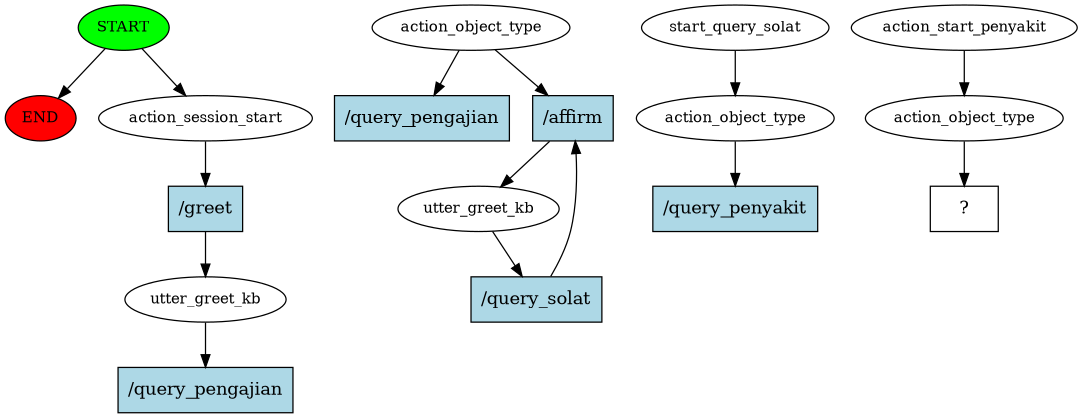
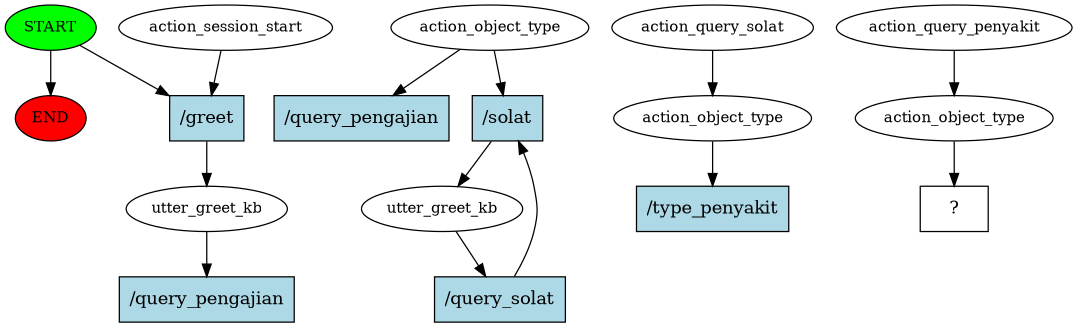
(735, 28) -> (713, 28)
(964, 28) -> (954, 28)
(159, 67) -> (119, 67)
(573, 118) -> (508, 118)
(735, 209) -> (713, 209)
